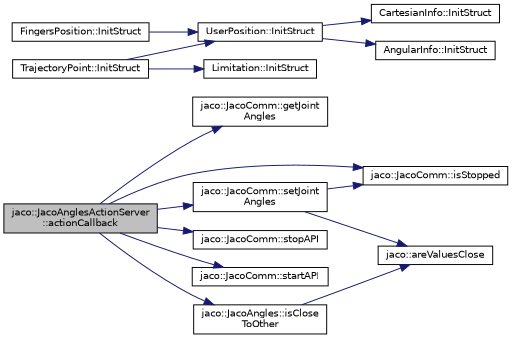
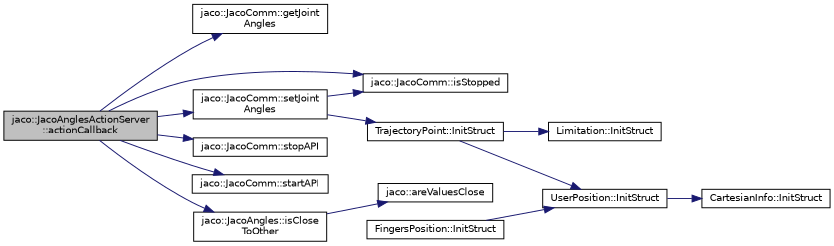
(435, 50) -> none
(351, 227) -> (347, 118)
